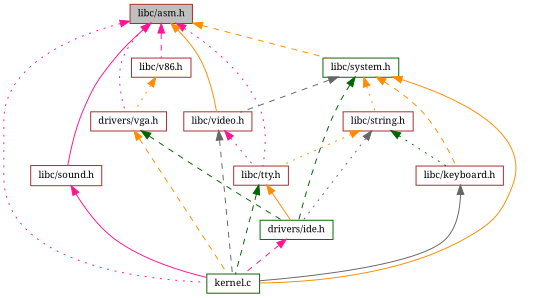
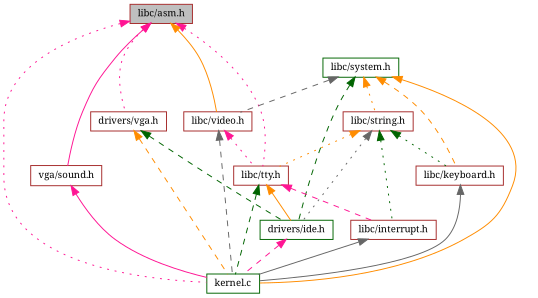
(266, 42) -> none
(161, 68) -> none
(66, 176) -> (66, 176)
none -> (393, 230)
